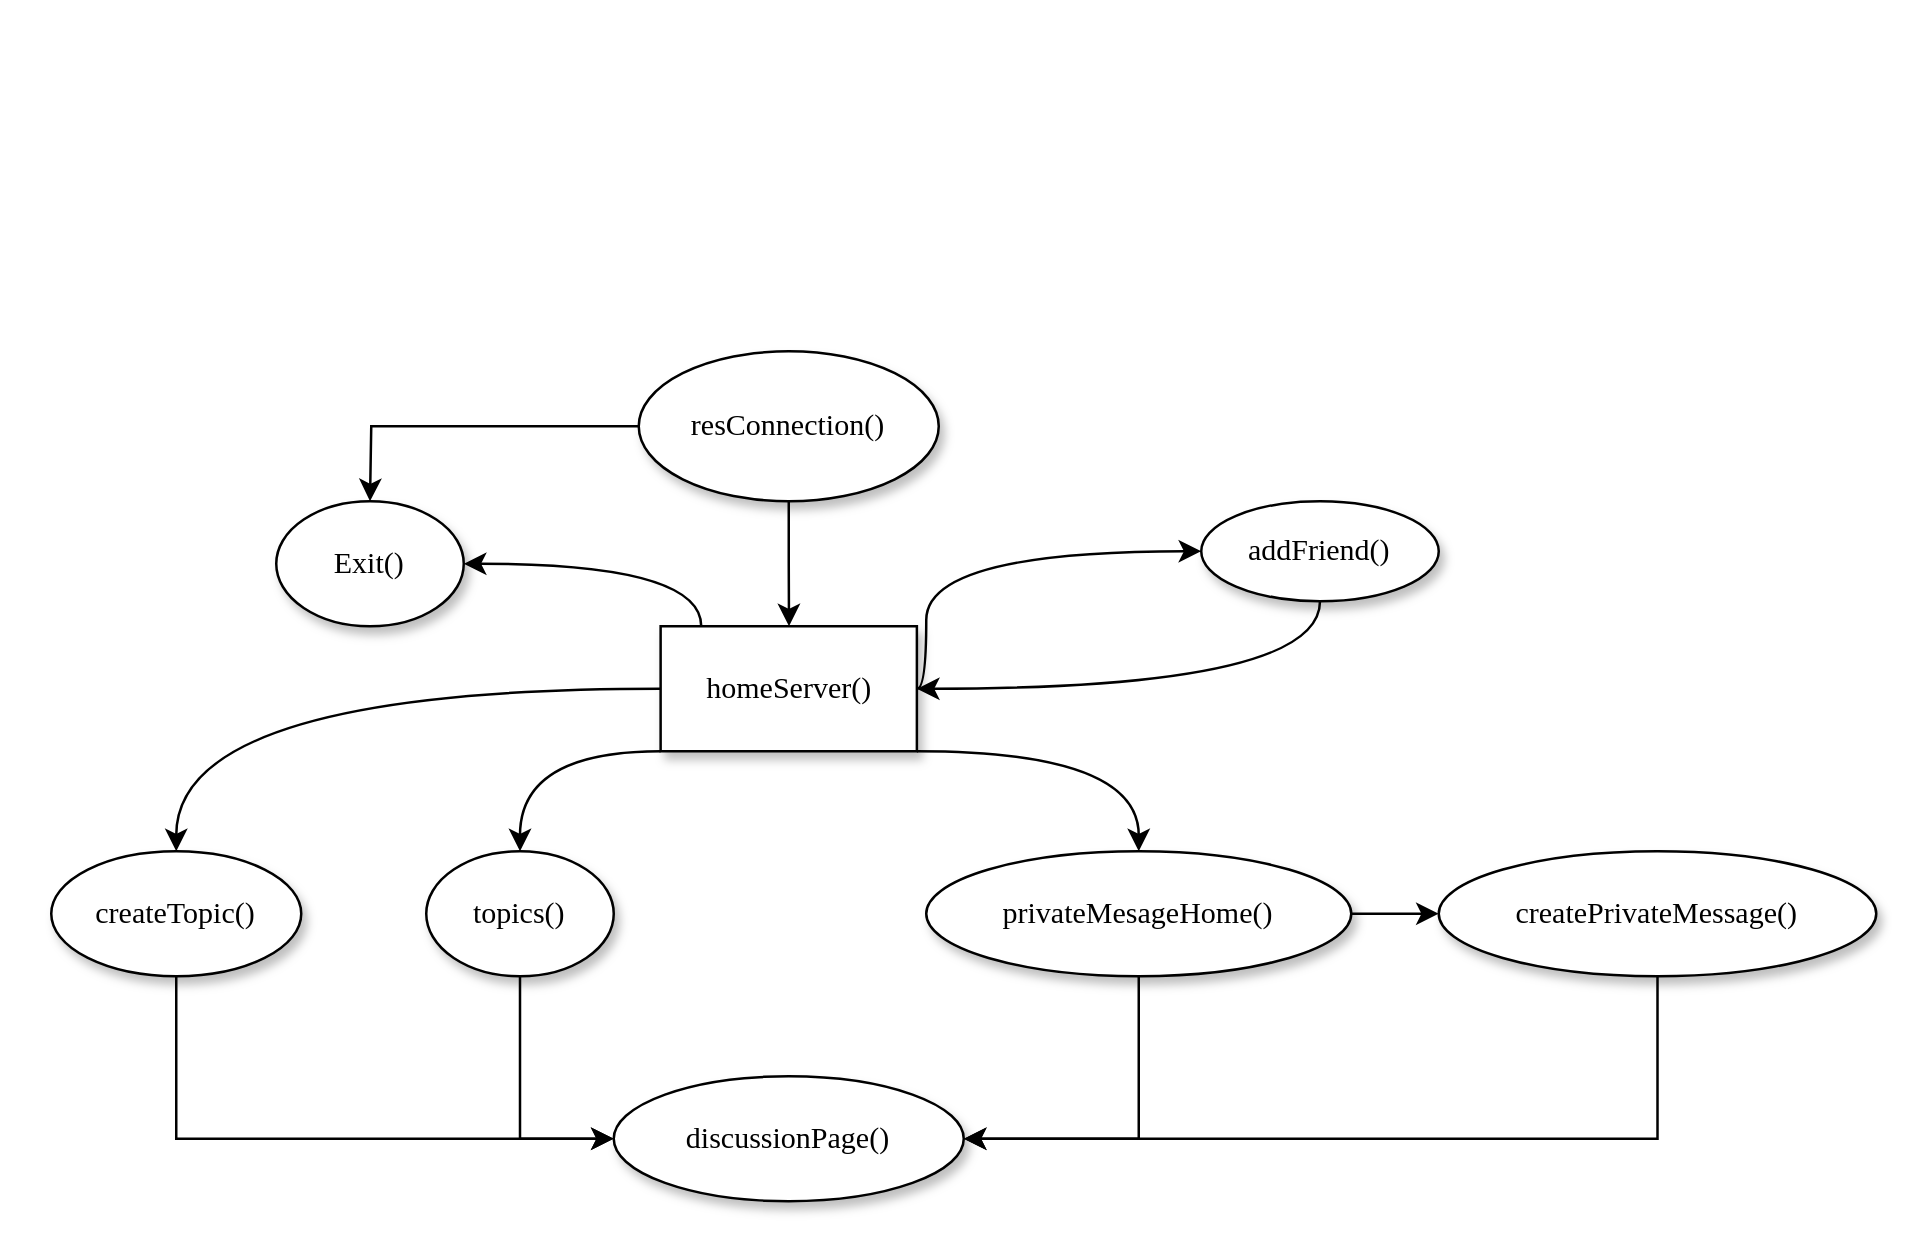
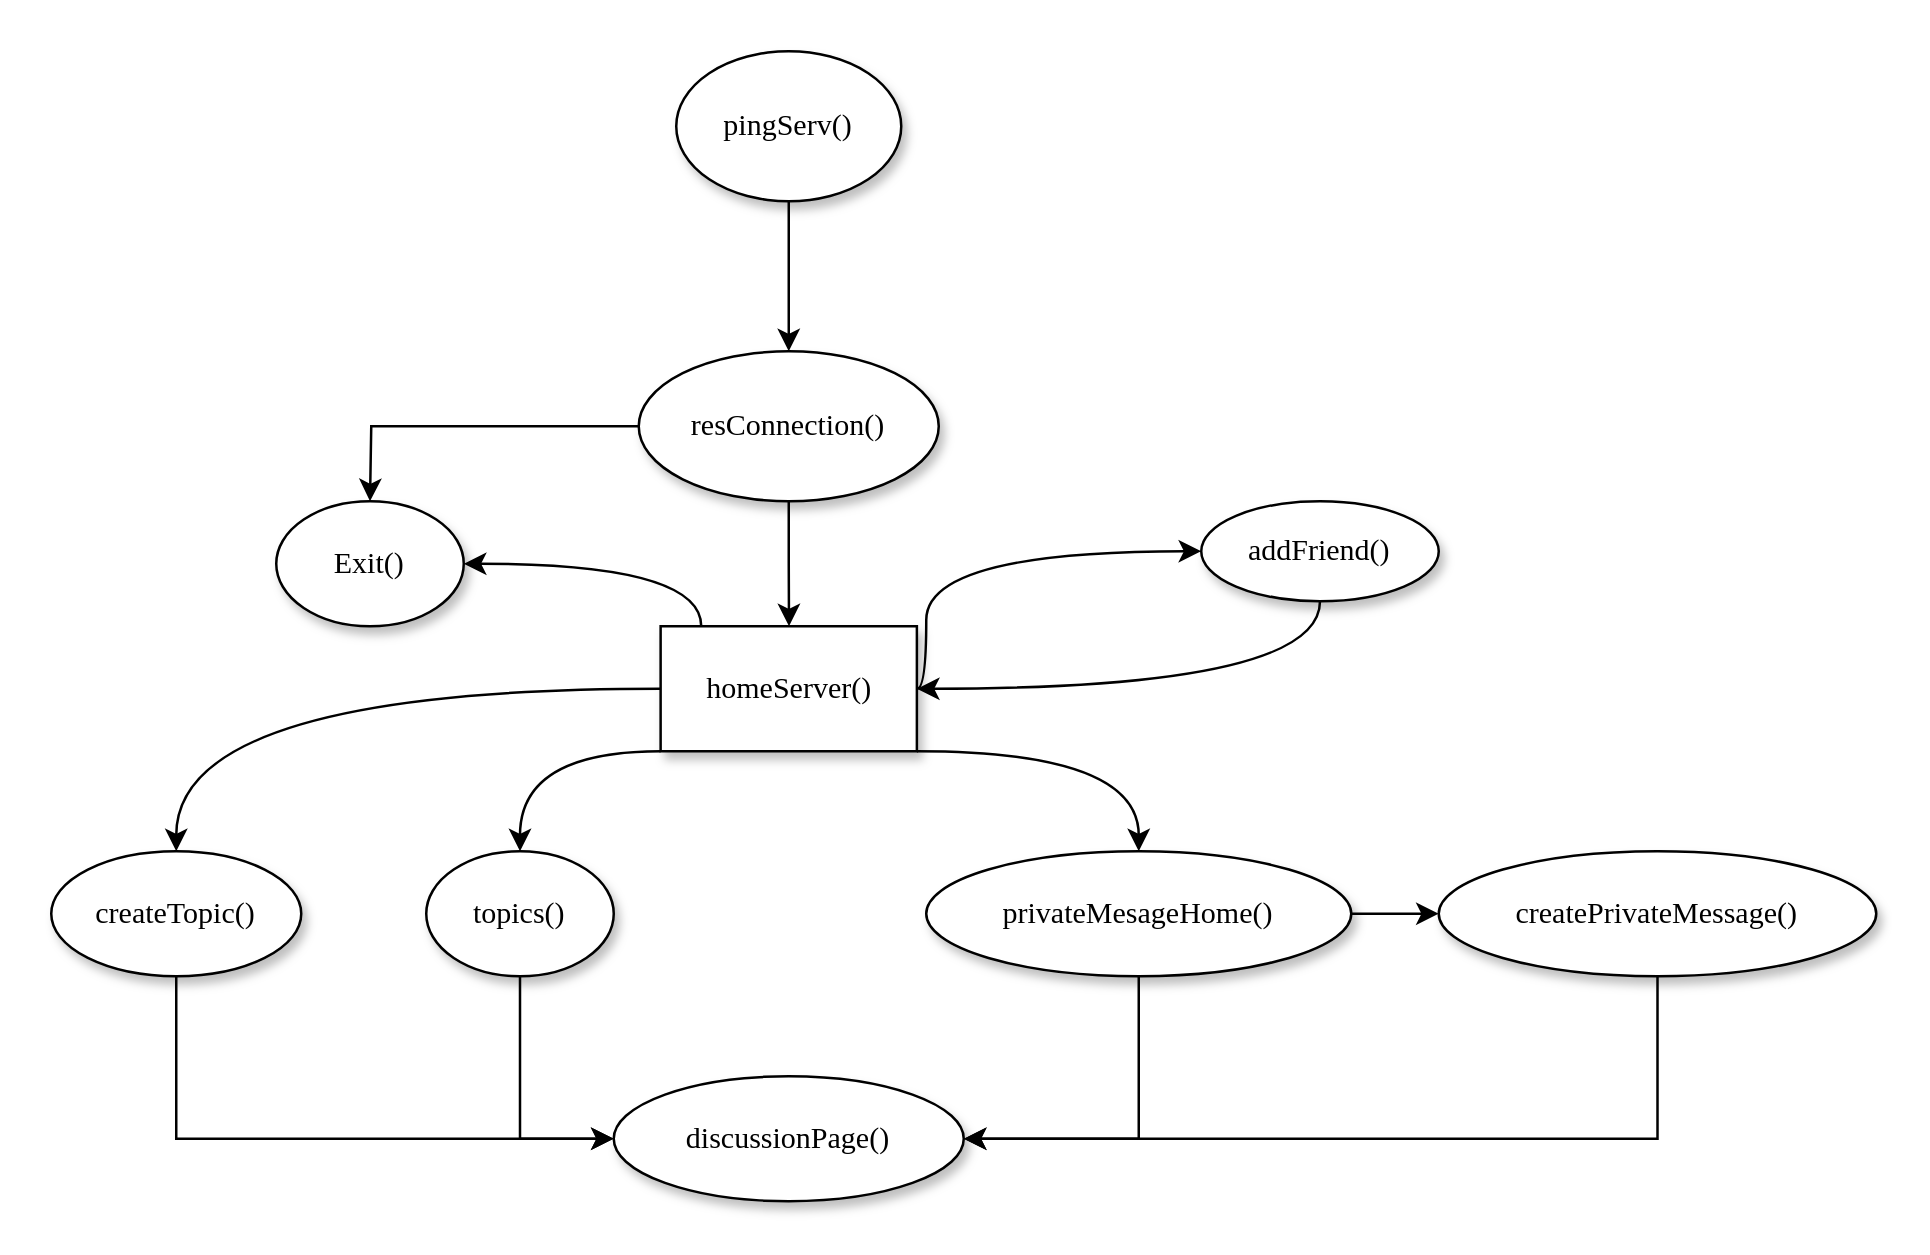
none -> (789, 126)
none -> (789, 268)
